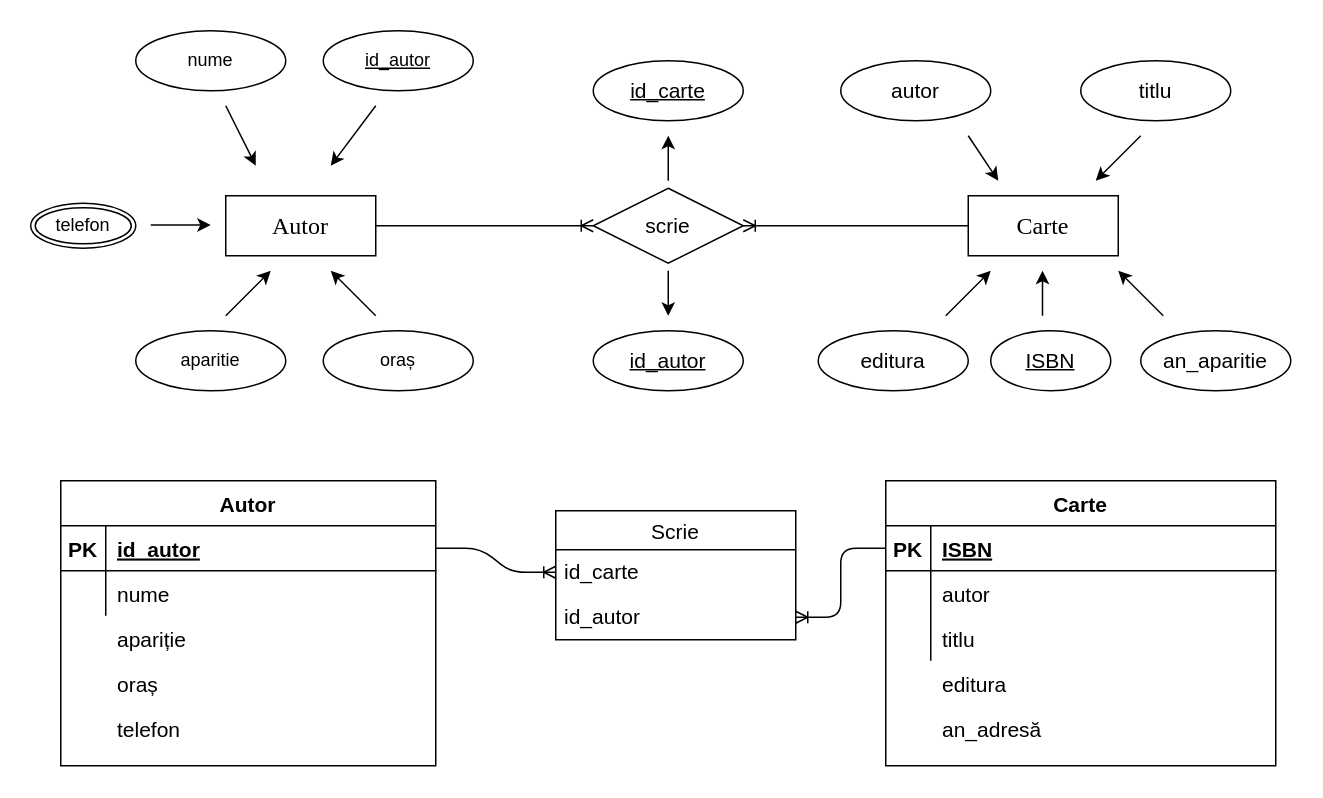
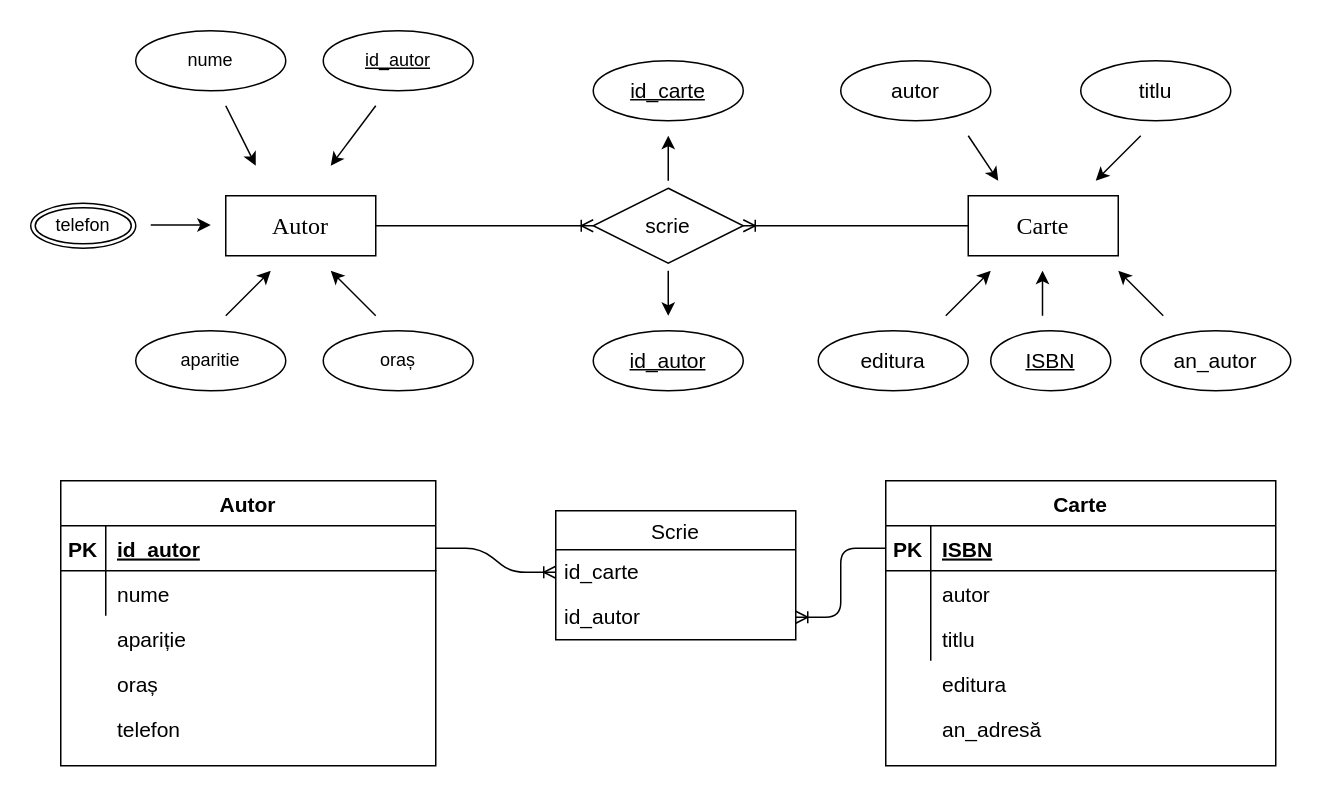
(1216, 361) -> (1216, 361)
